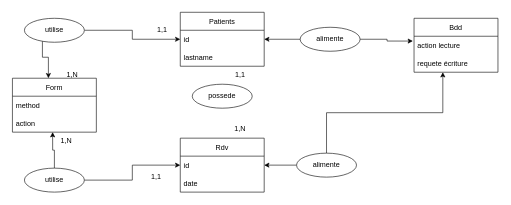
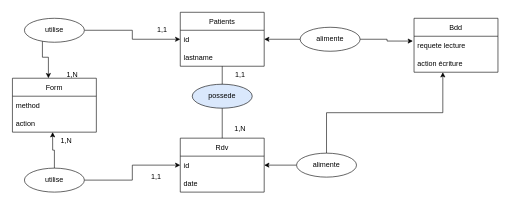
(443, 46) -> (446, 46)
(448, 64) -> (445, 64)
(222, 96) -> (222, 96)
none -> (222, 122)
